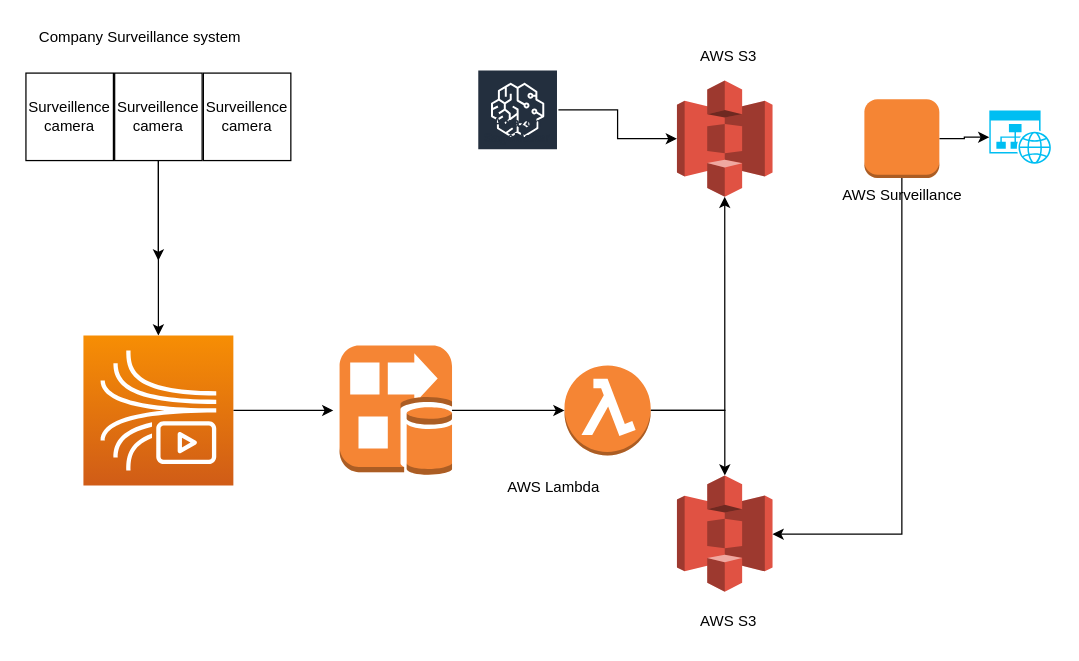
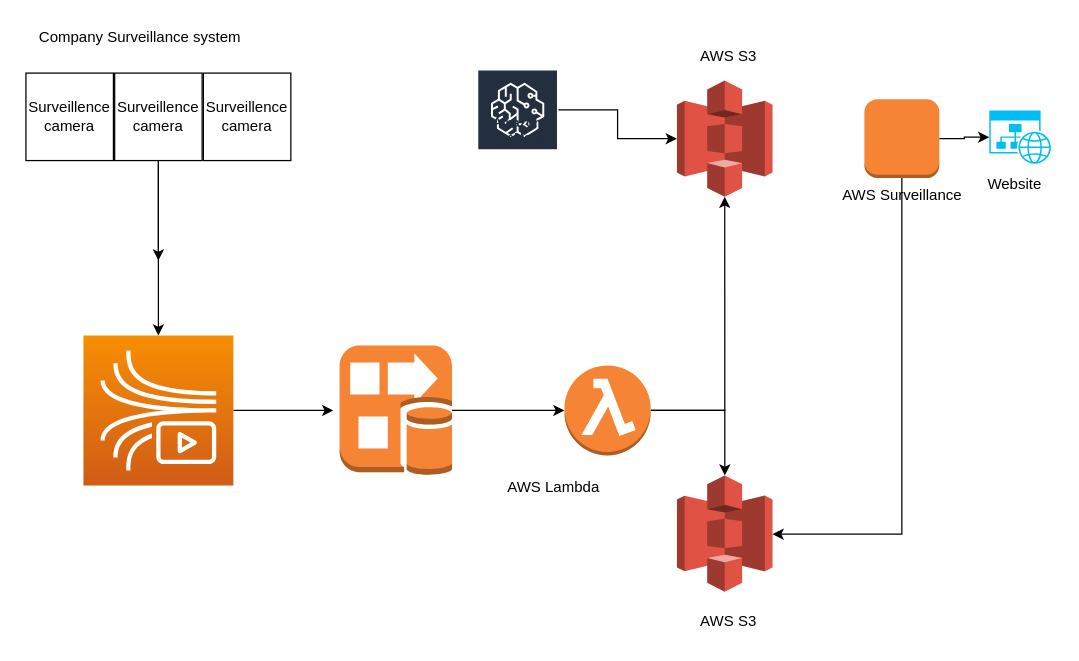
none -> (1014, 184)
